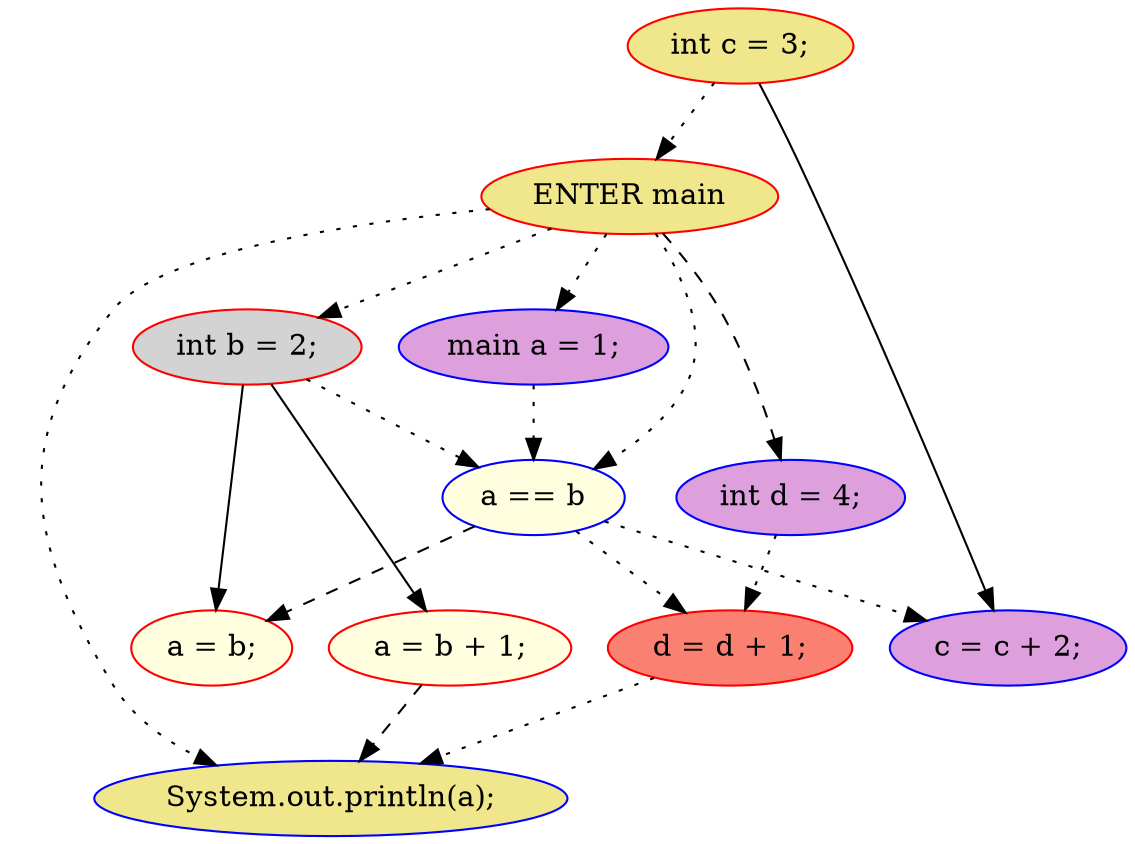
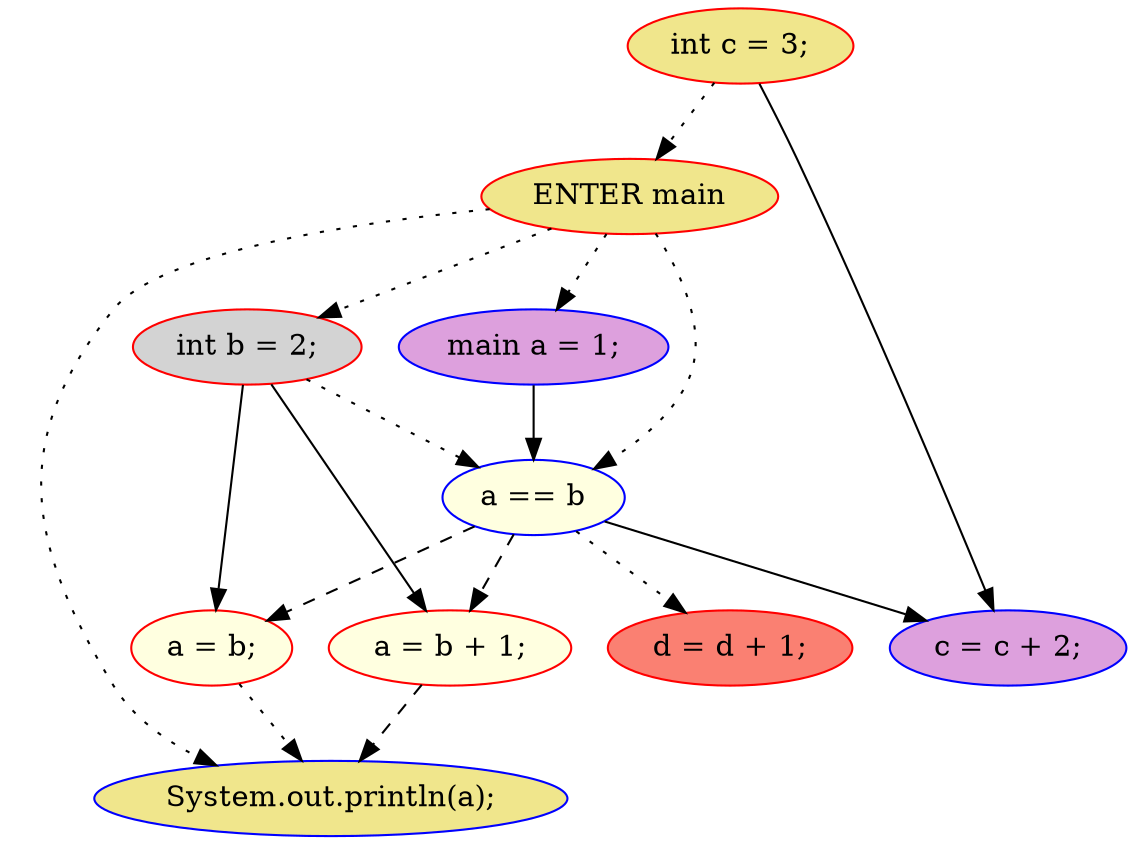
(534, 412) -> (534, 412)
(791, 497) -> none
none -> (497, 563)
(748, 566) -> (755, 568)
(548, 717) -> (264, 714)
